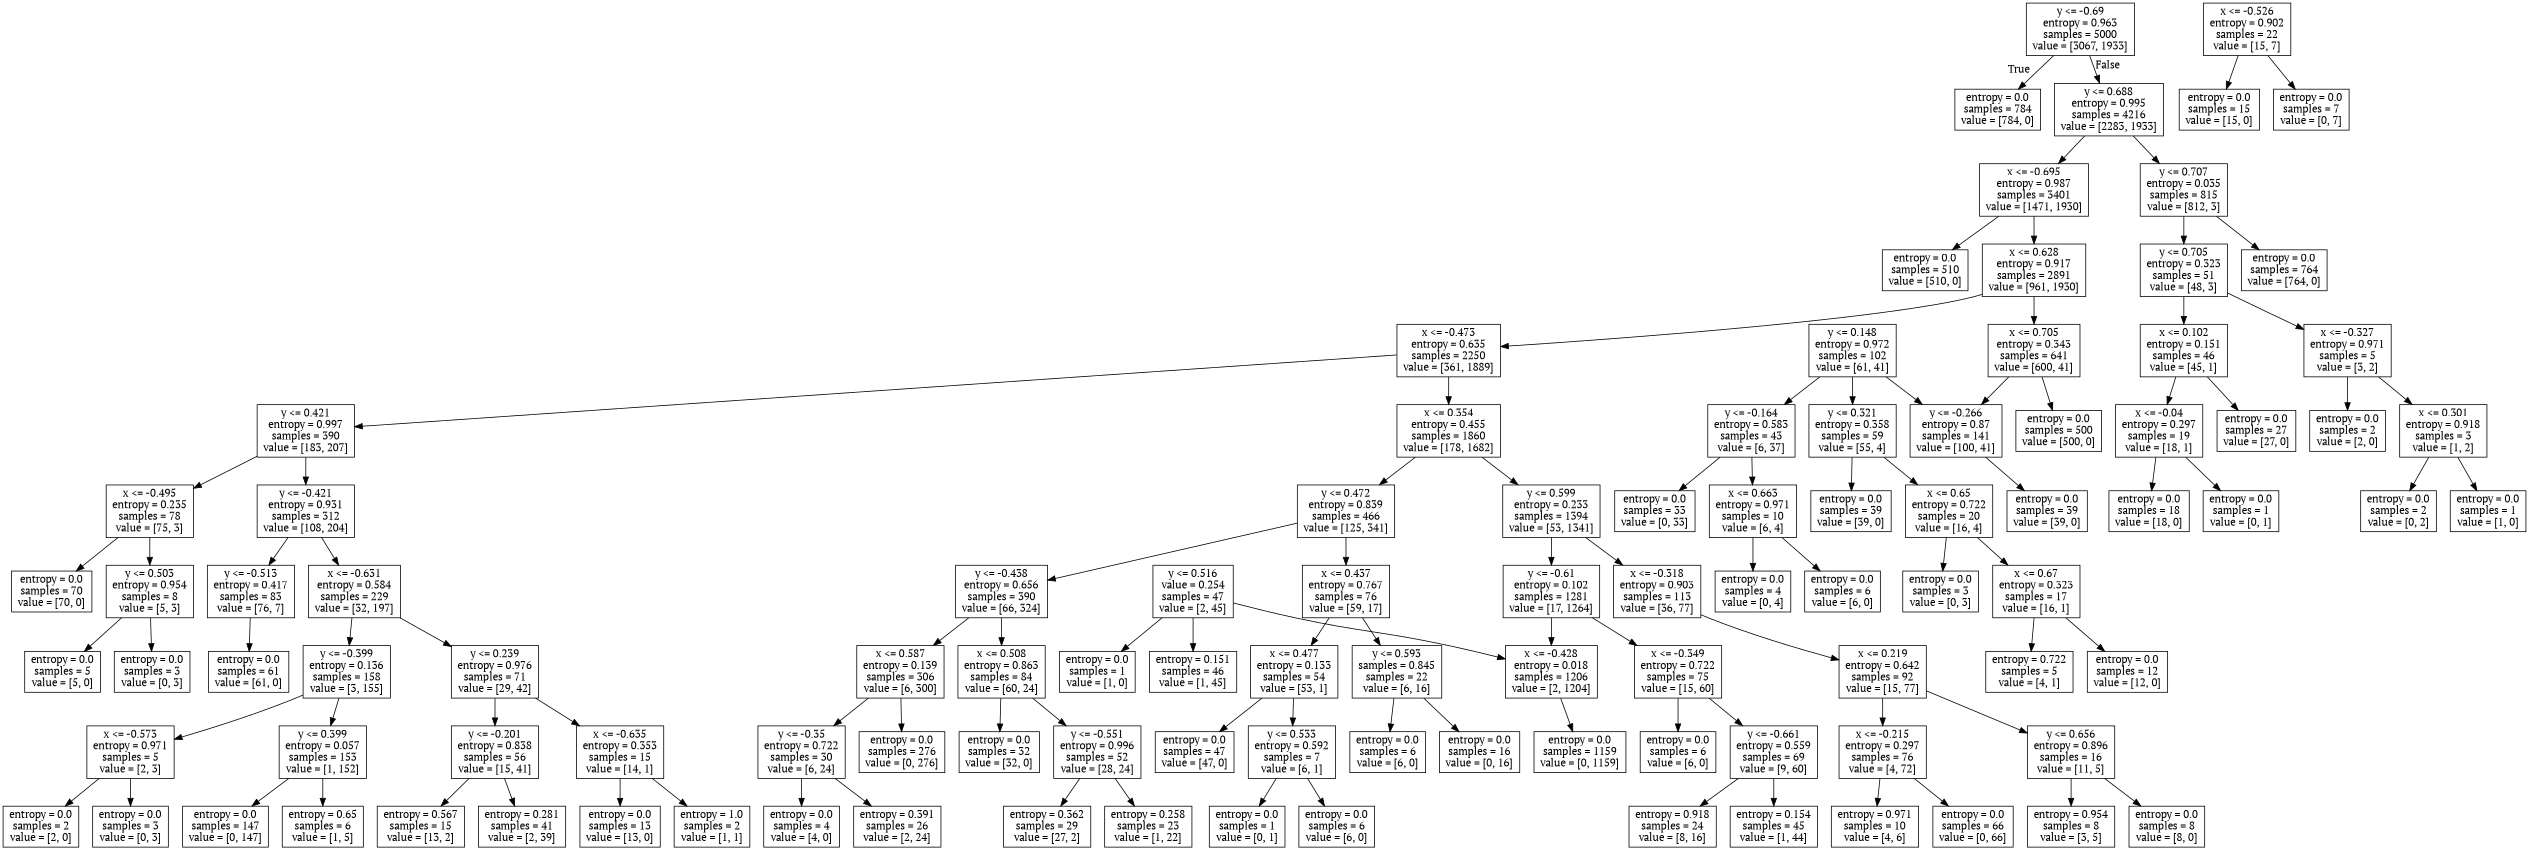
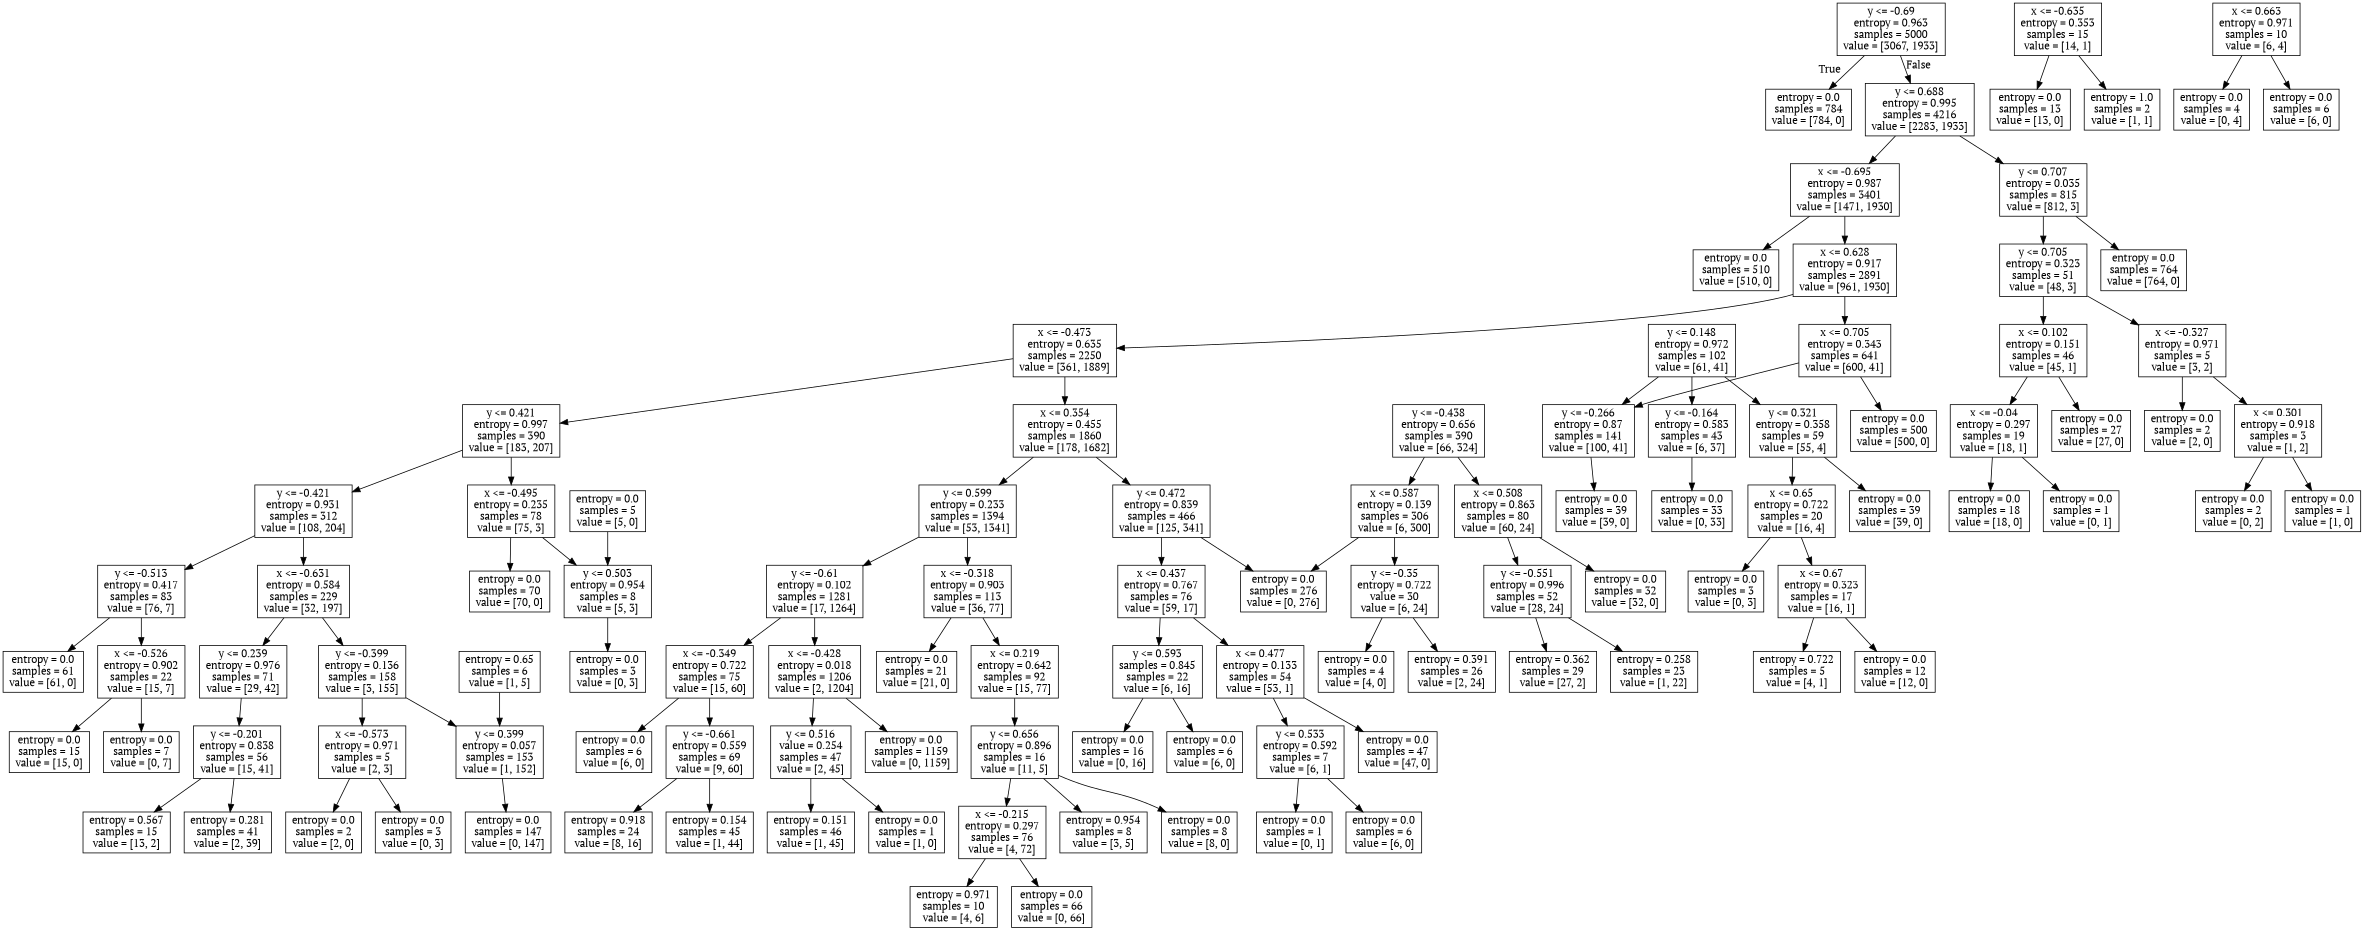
(1752, 467) -> none
(1176, 551) -> (1224, 552)
none -> (141, 628)
(1359, 630) -> (813, 708)
(106, 632) -> (608, 545)
none -> (917, 672)
(1002, 672) -> (1498, 511)
(1883, 708) -> (1009, 788)
(554, 710) -> none
(802, 752) -> (1395, 592)
(323, 788) -> (500, 705)
